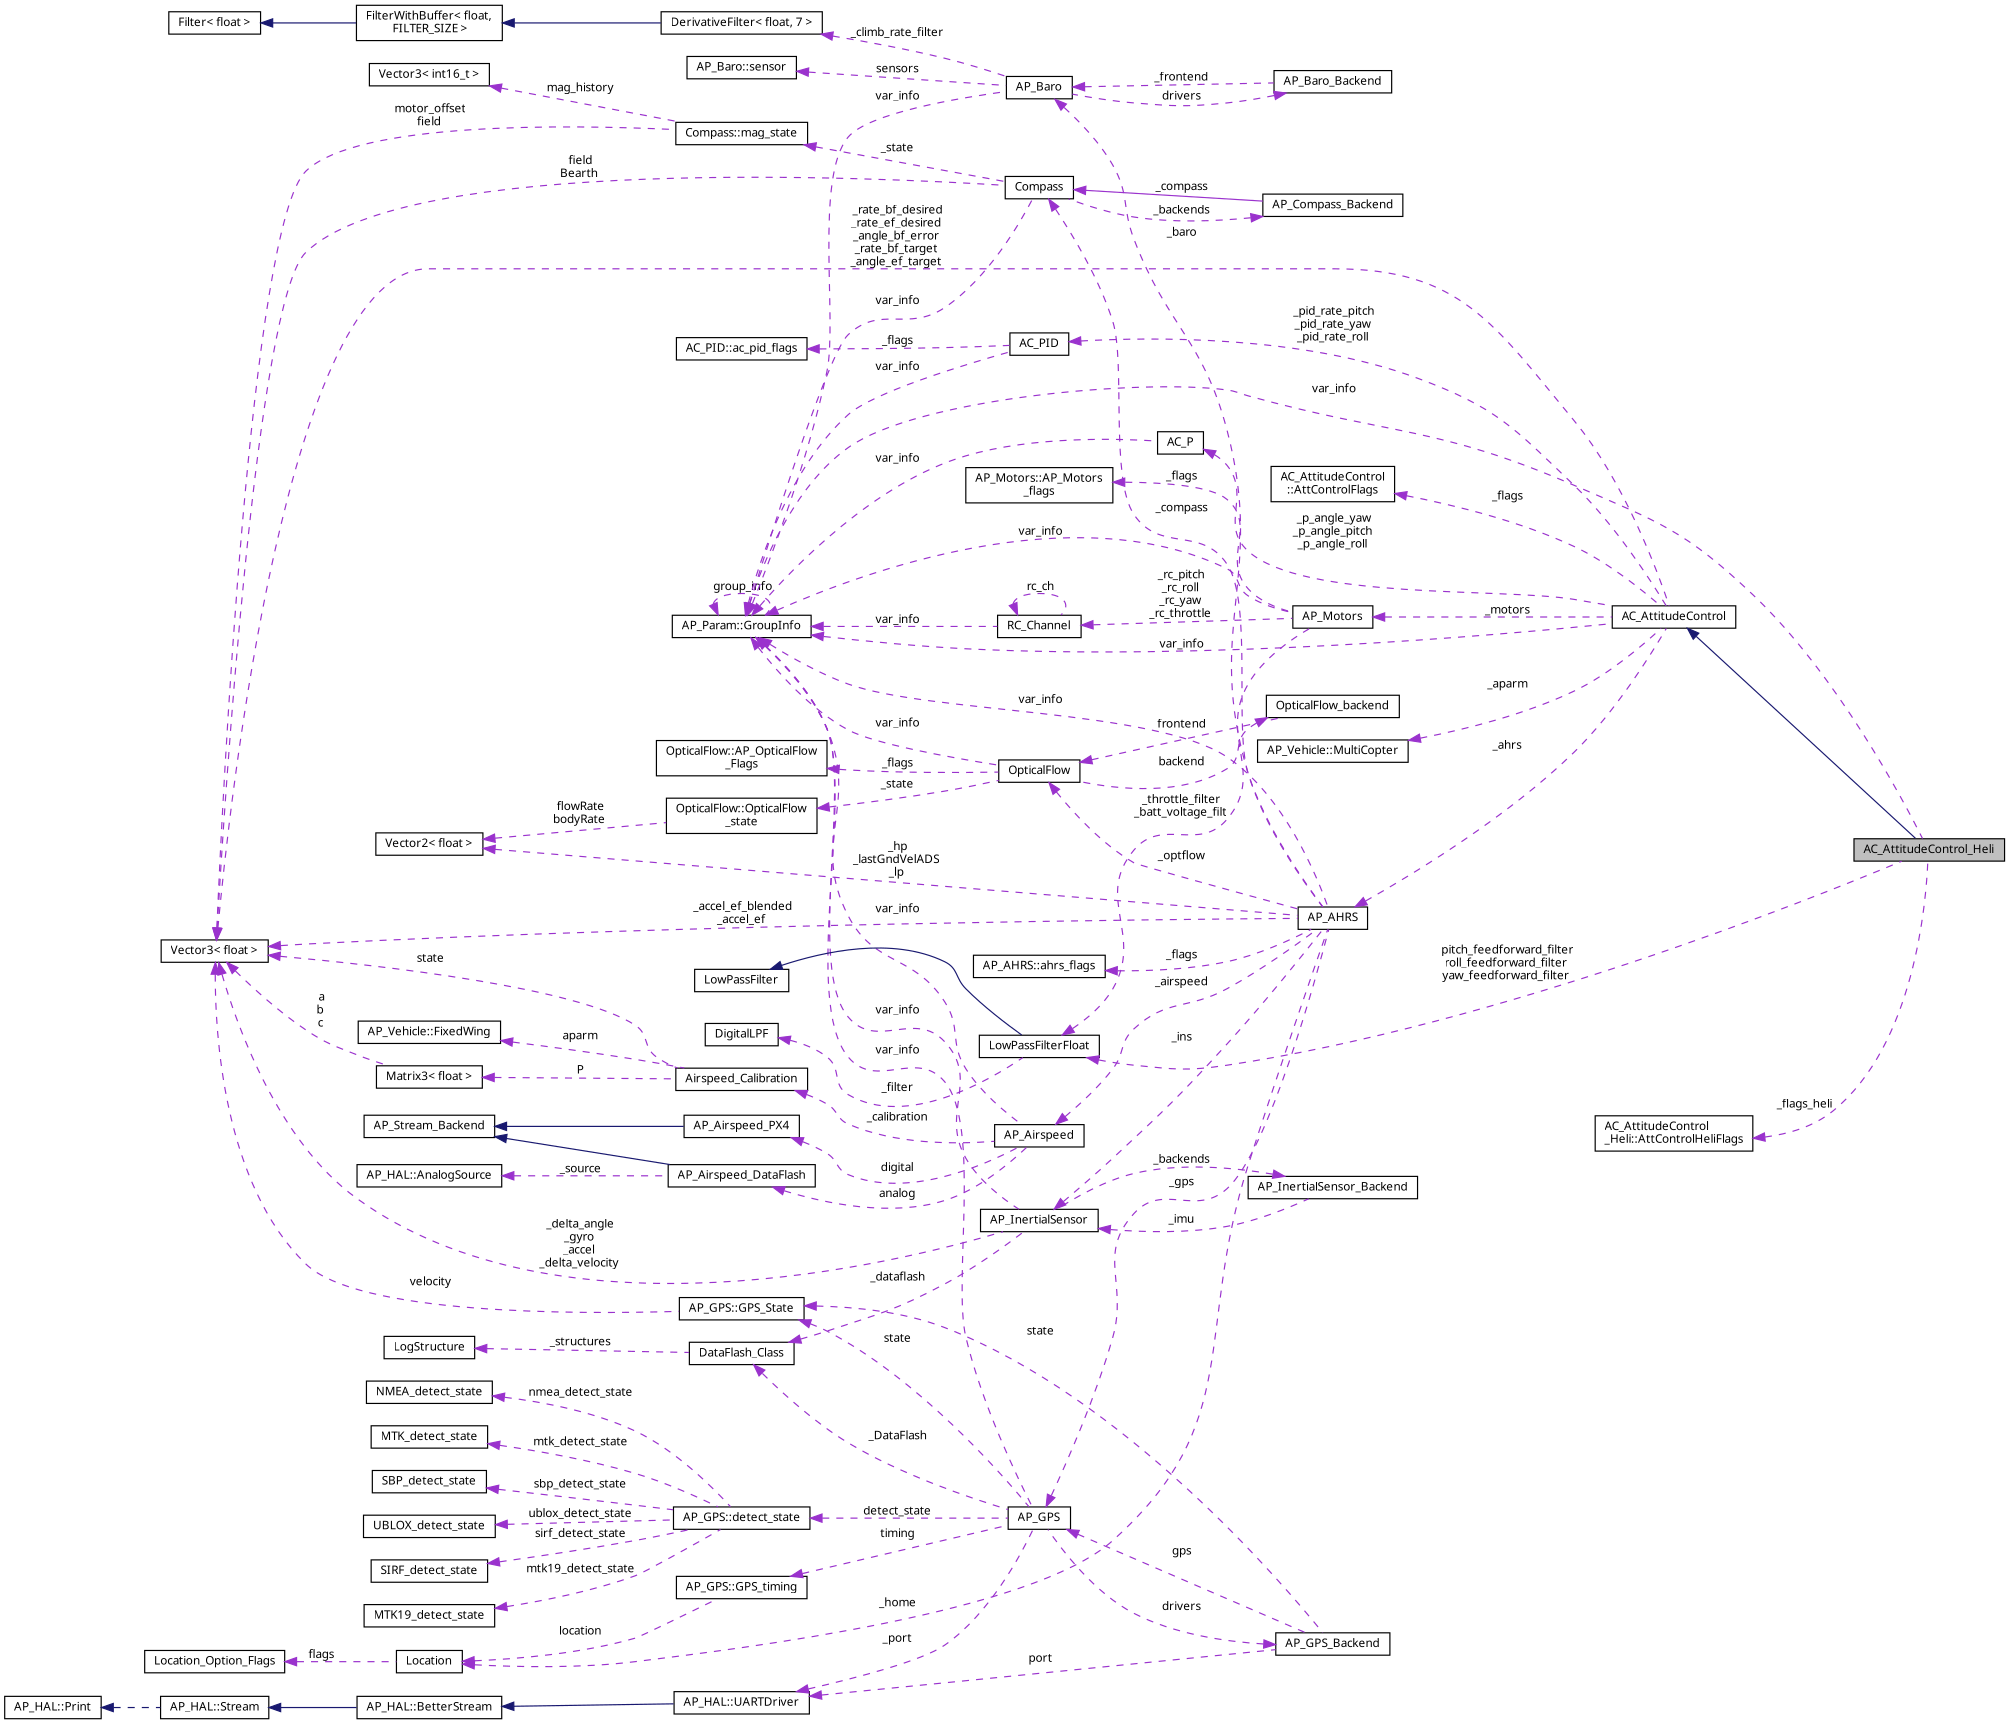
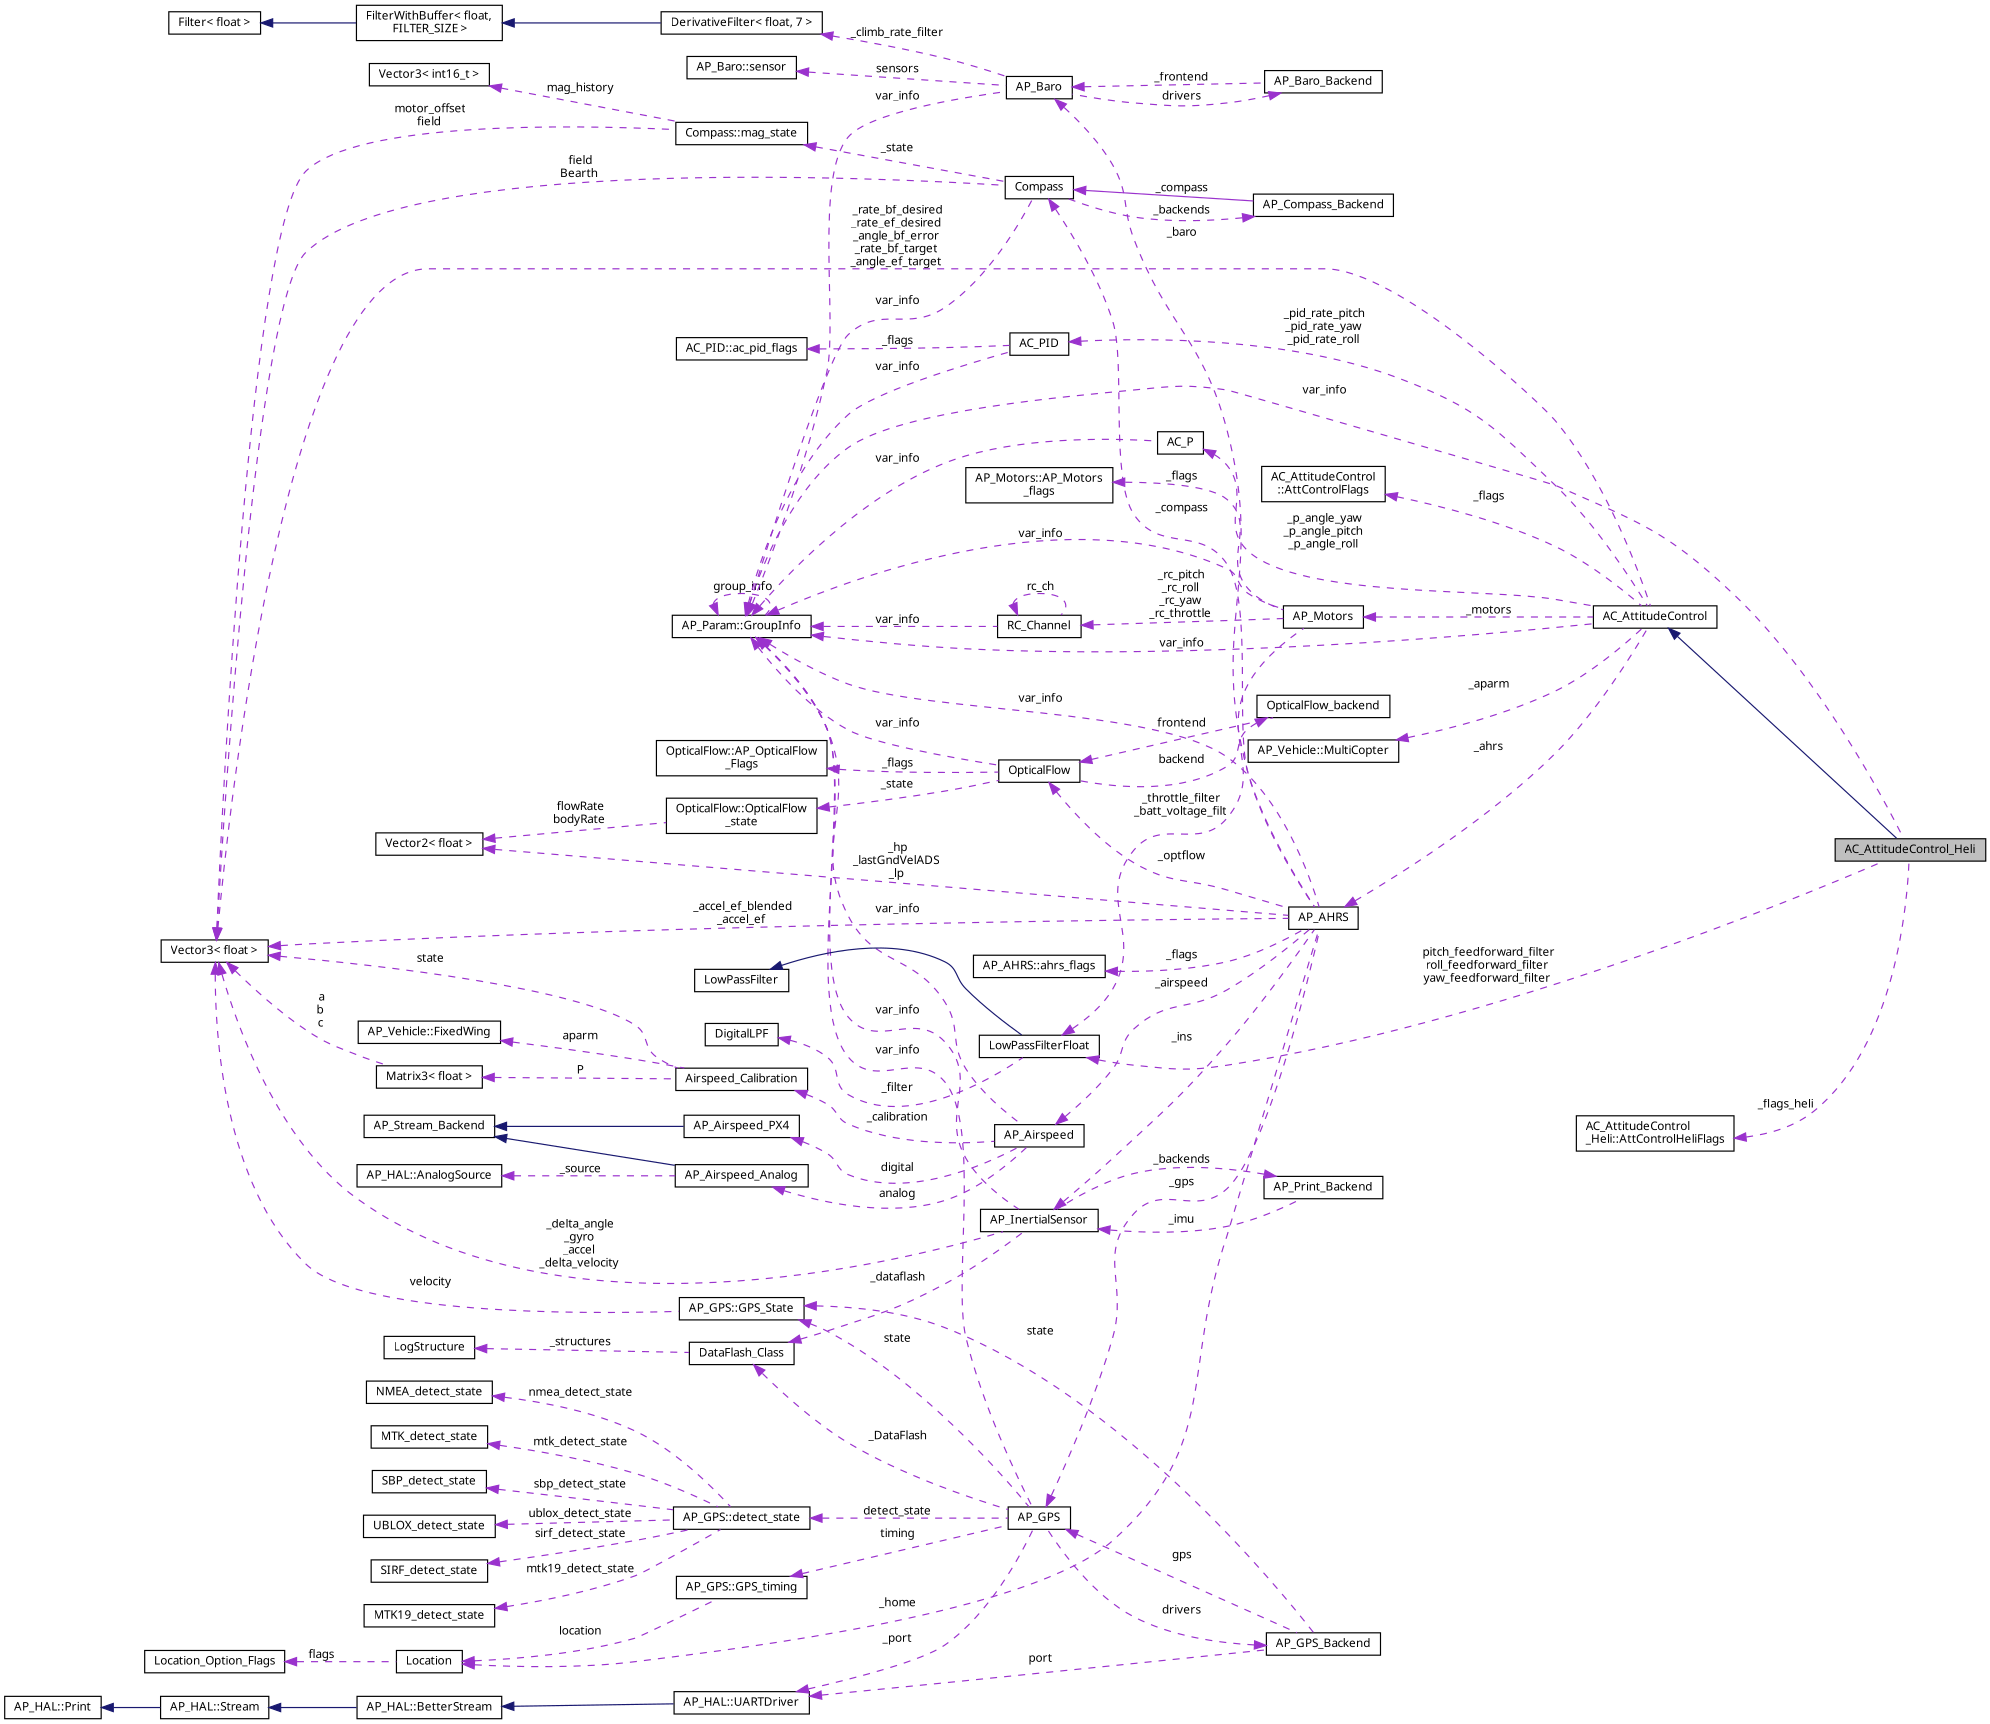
(742, 1176) -> (742, 1176)
(1333, 1188) -> (1323, 1188)
(137, 1708) -> (137, 1708)
